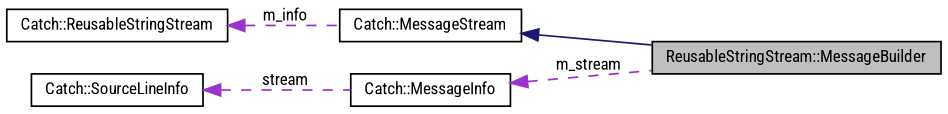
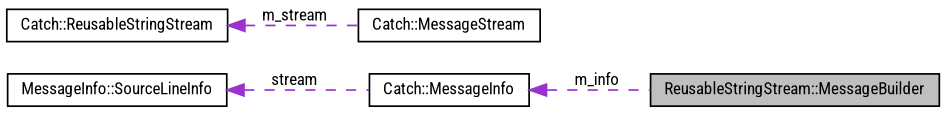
(284, 16) -> (293, 16)
(595, 40) -> none
(587, 65) -> (595, 81)
(117, 90) -> (117, 90)
